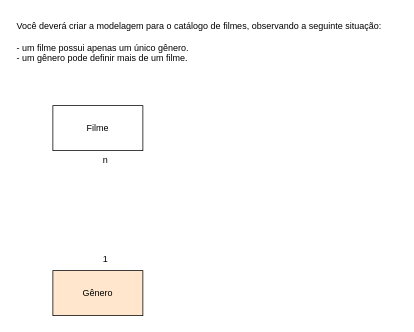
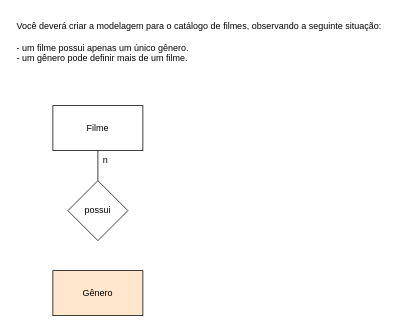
none -> (98, 165)
none -> (98, 210)
(105, 259) -> none
